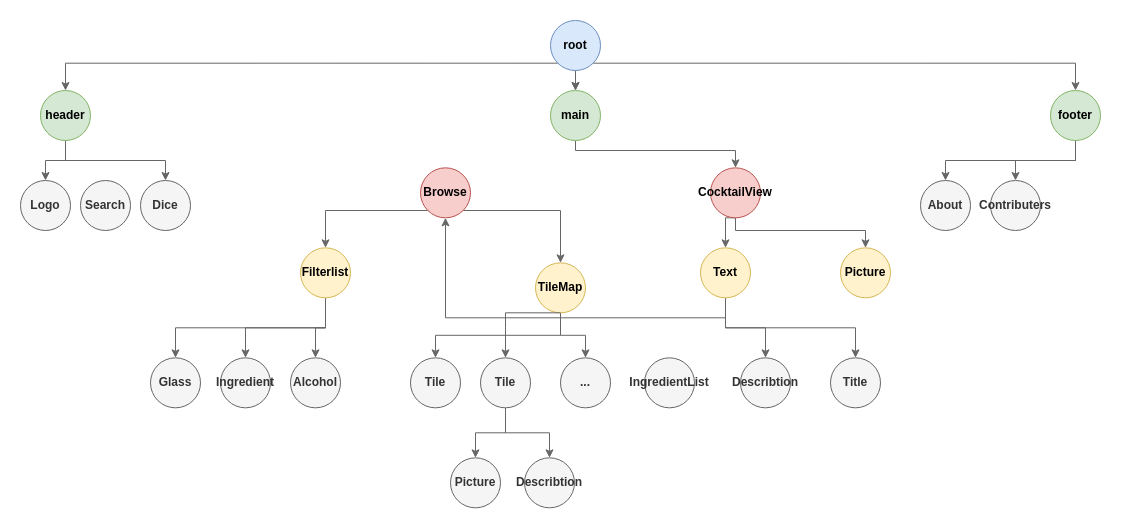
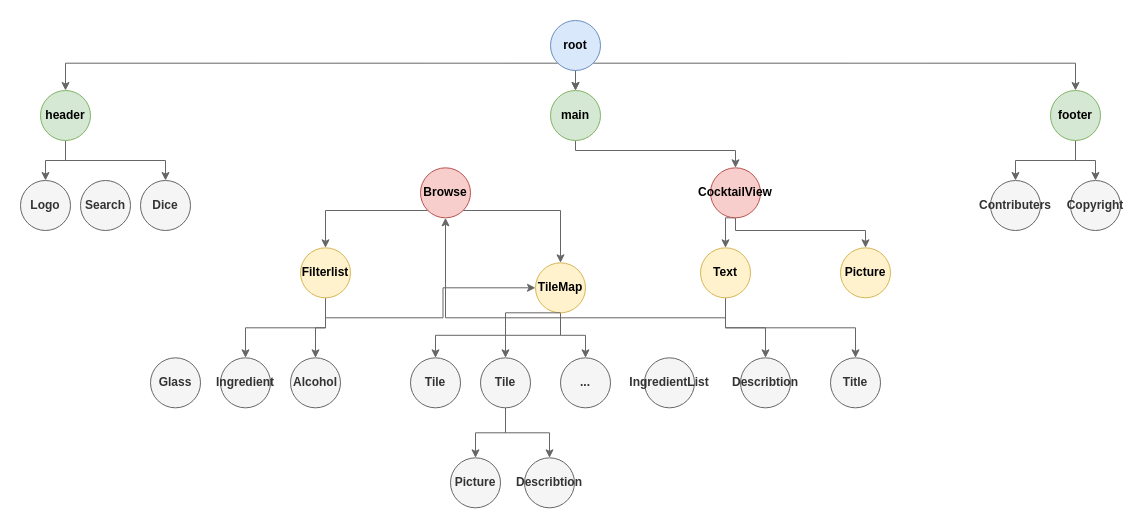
(973, 161) -> none
none -> (1093, 161)
(946, 206) -> none
none -> (1096, 206)
(198, 328) -> (443, 318)
